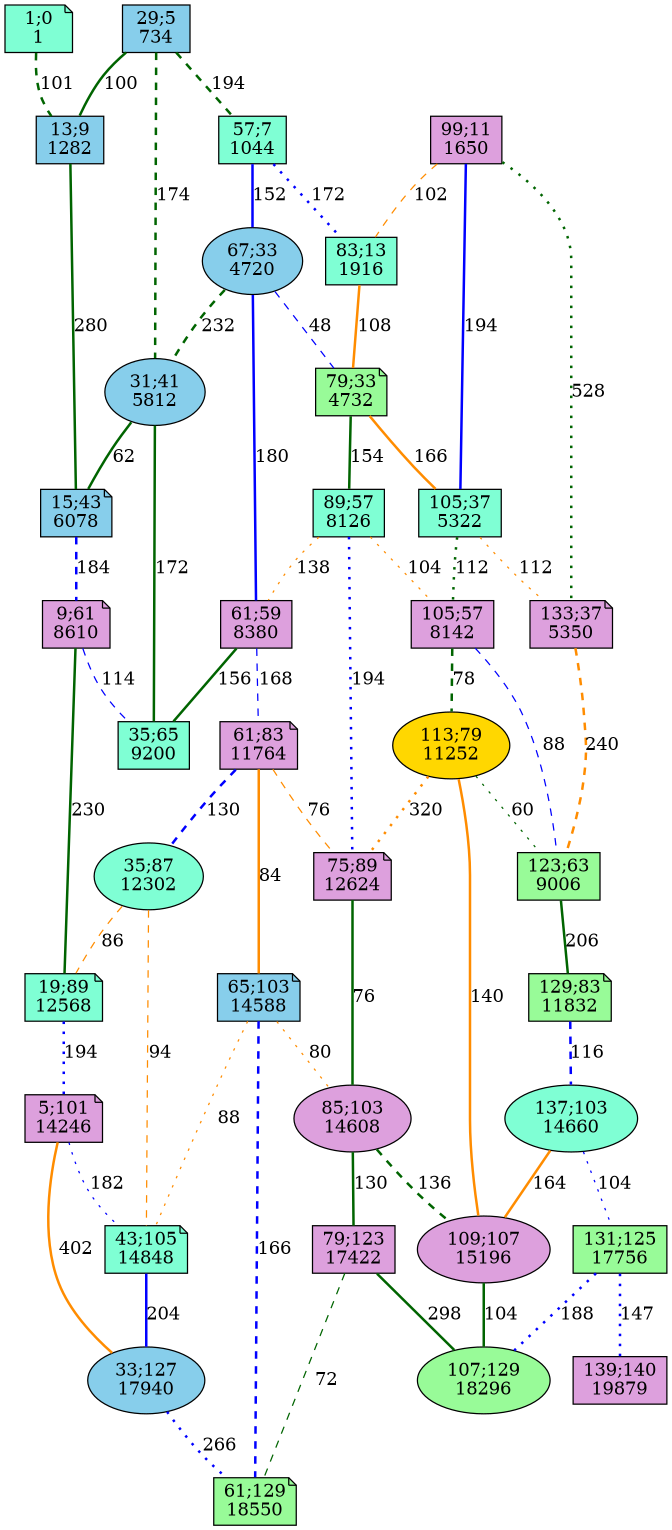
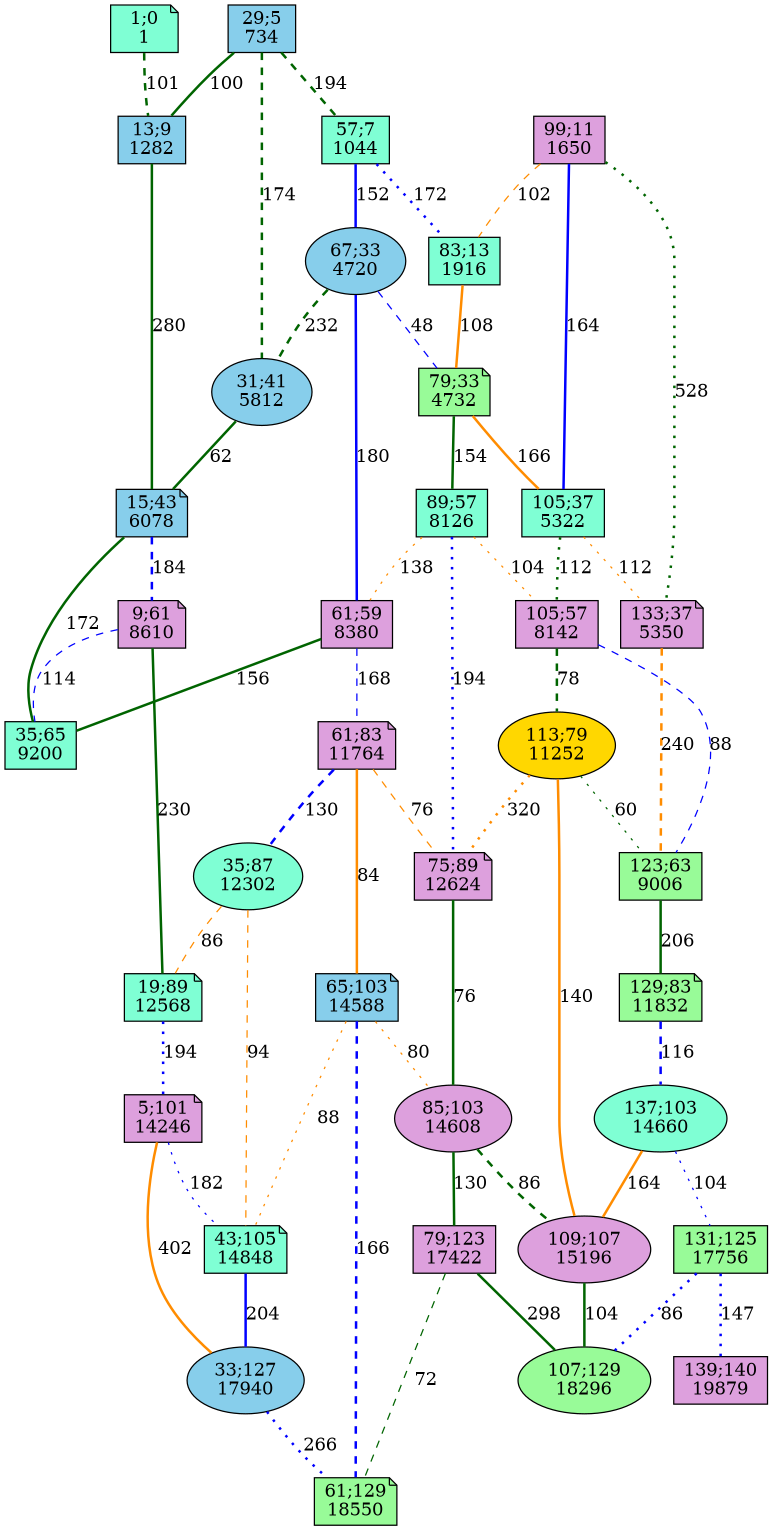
(481, 327) -> (583, 327)
(154, 574) -> (54, 619)
(435, 1184) -> (530, 1184)
(578, 1315) -> (672, 1315)
